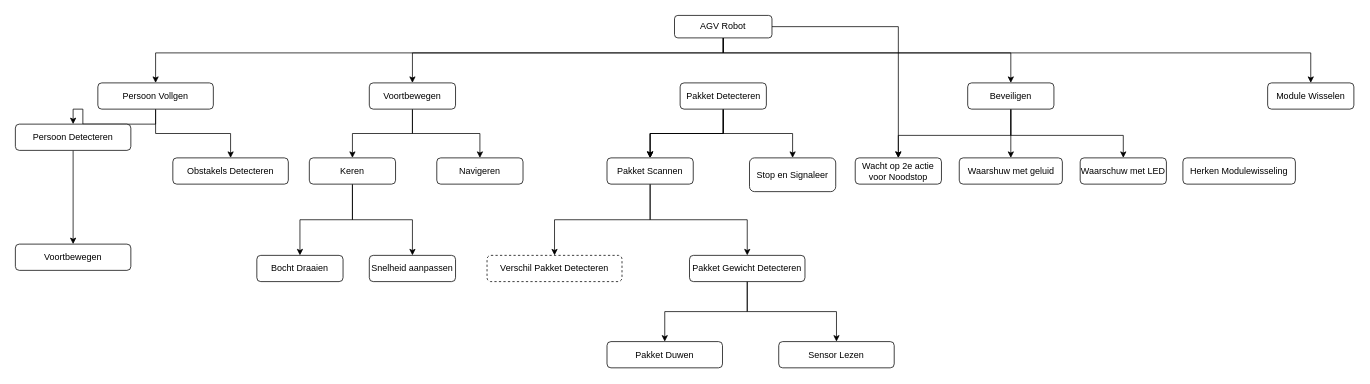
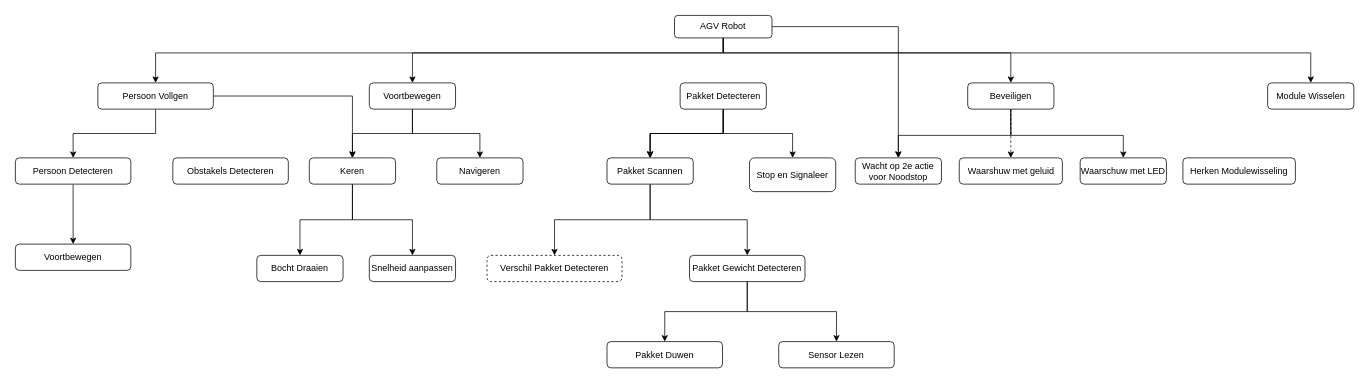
(203, 134) -> (300, 96)
(73, 137) -> (73, 171)
(1011, 145) -> (1011, 145)
